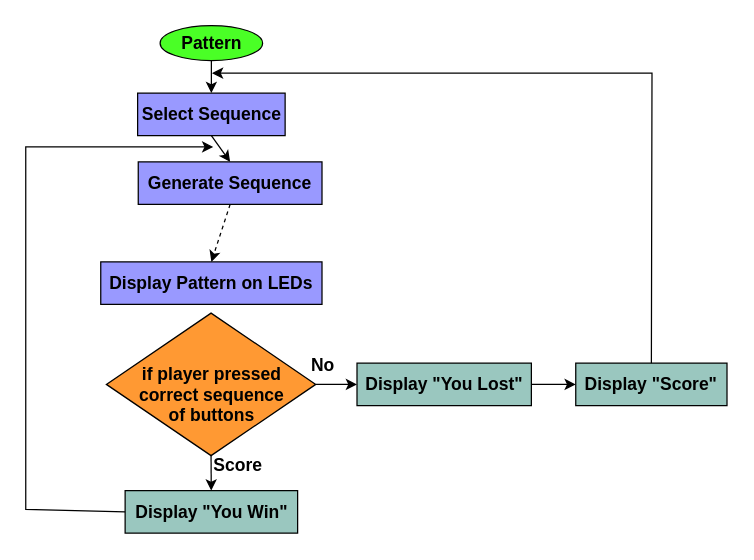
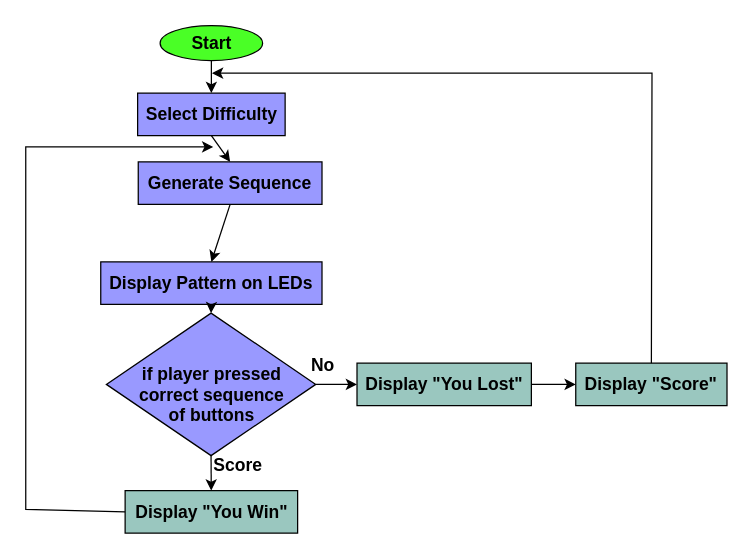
(212, 43) -> (212, 43)
(212, 114) -> (212, 114)
(222, 230) -> (222, 230)
none -> (211, 304)
(211, 384) -> (211, 384)
